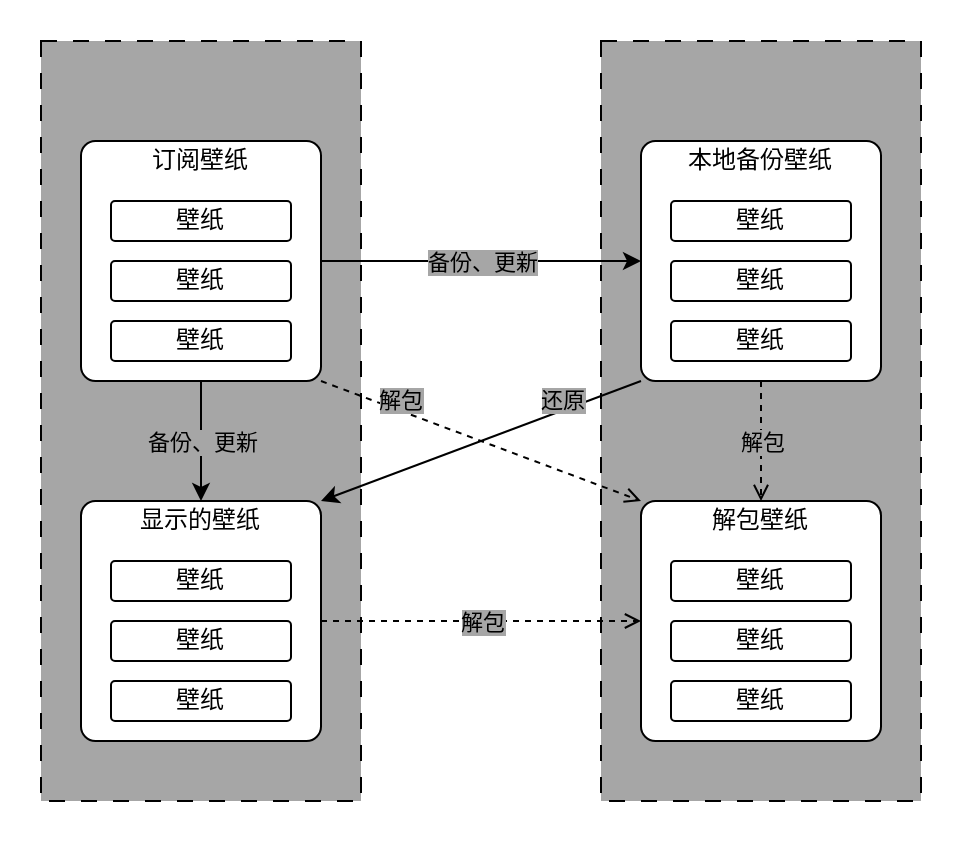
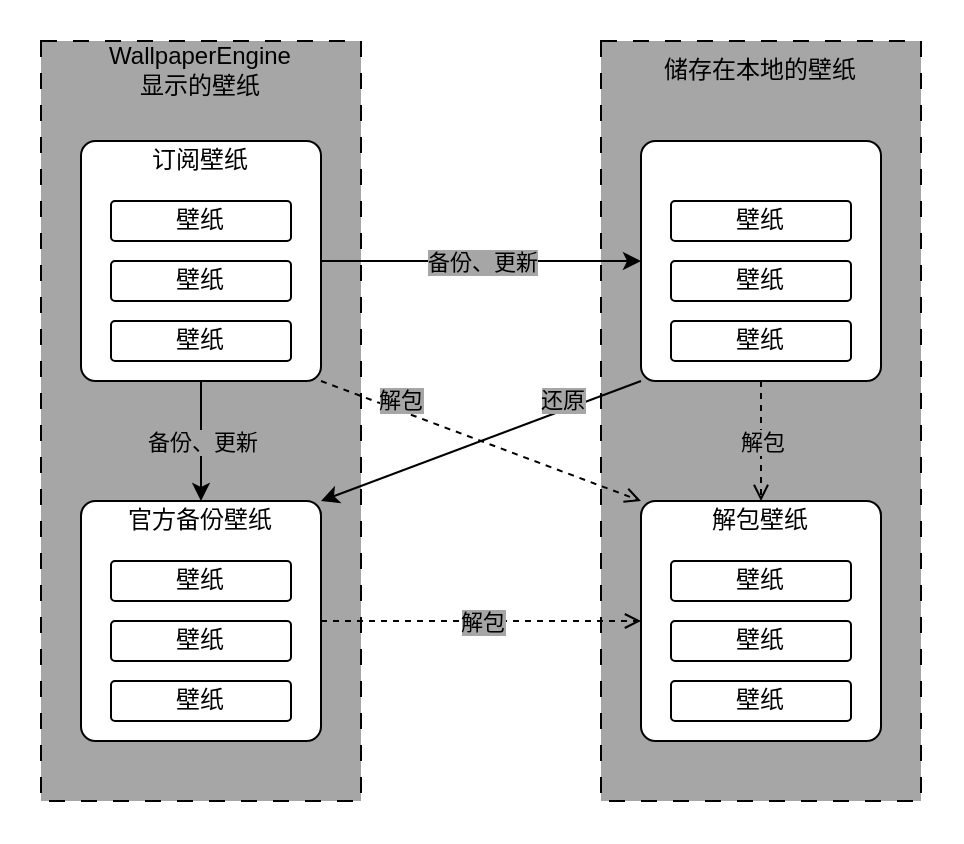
none -> (201, 71)
none -> (761, 71)
(761, 161) -> none
(201, 521) -> (201, 521)
